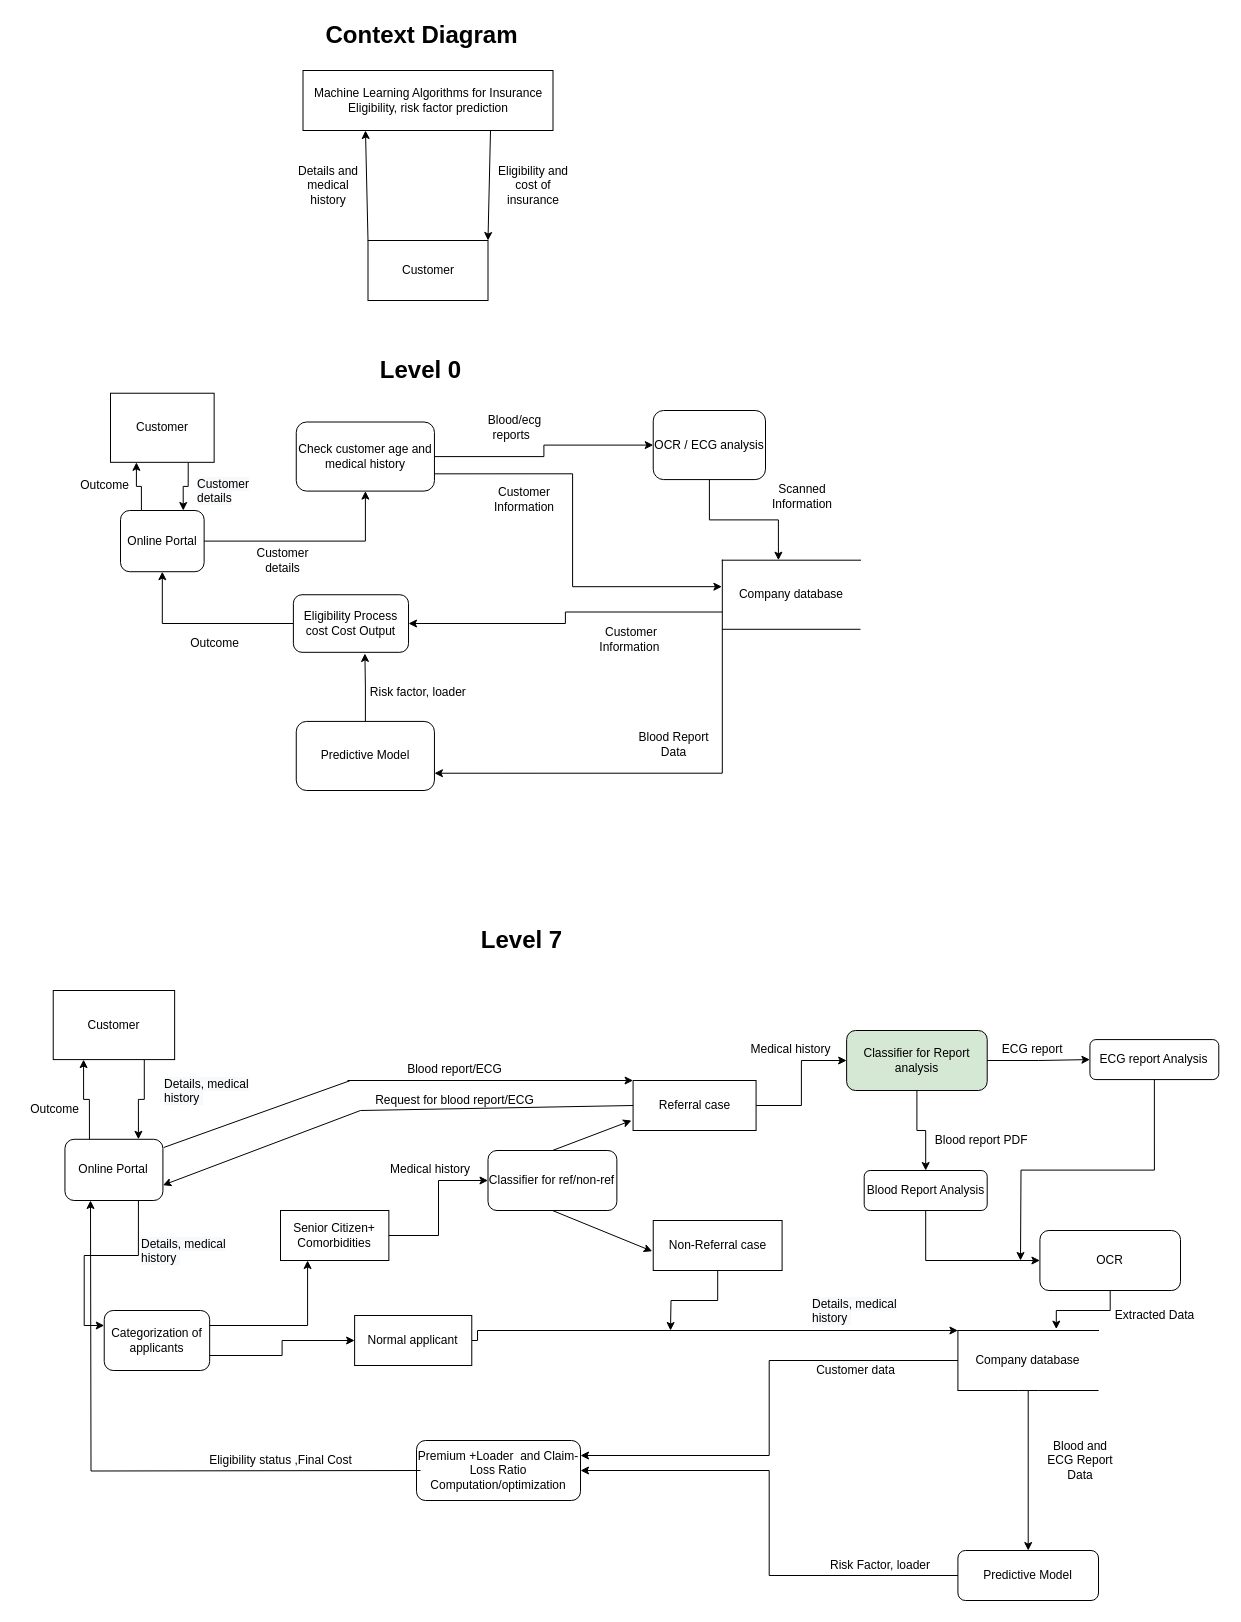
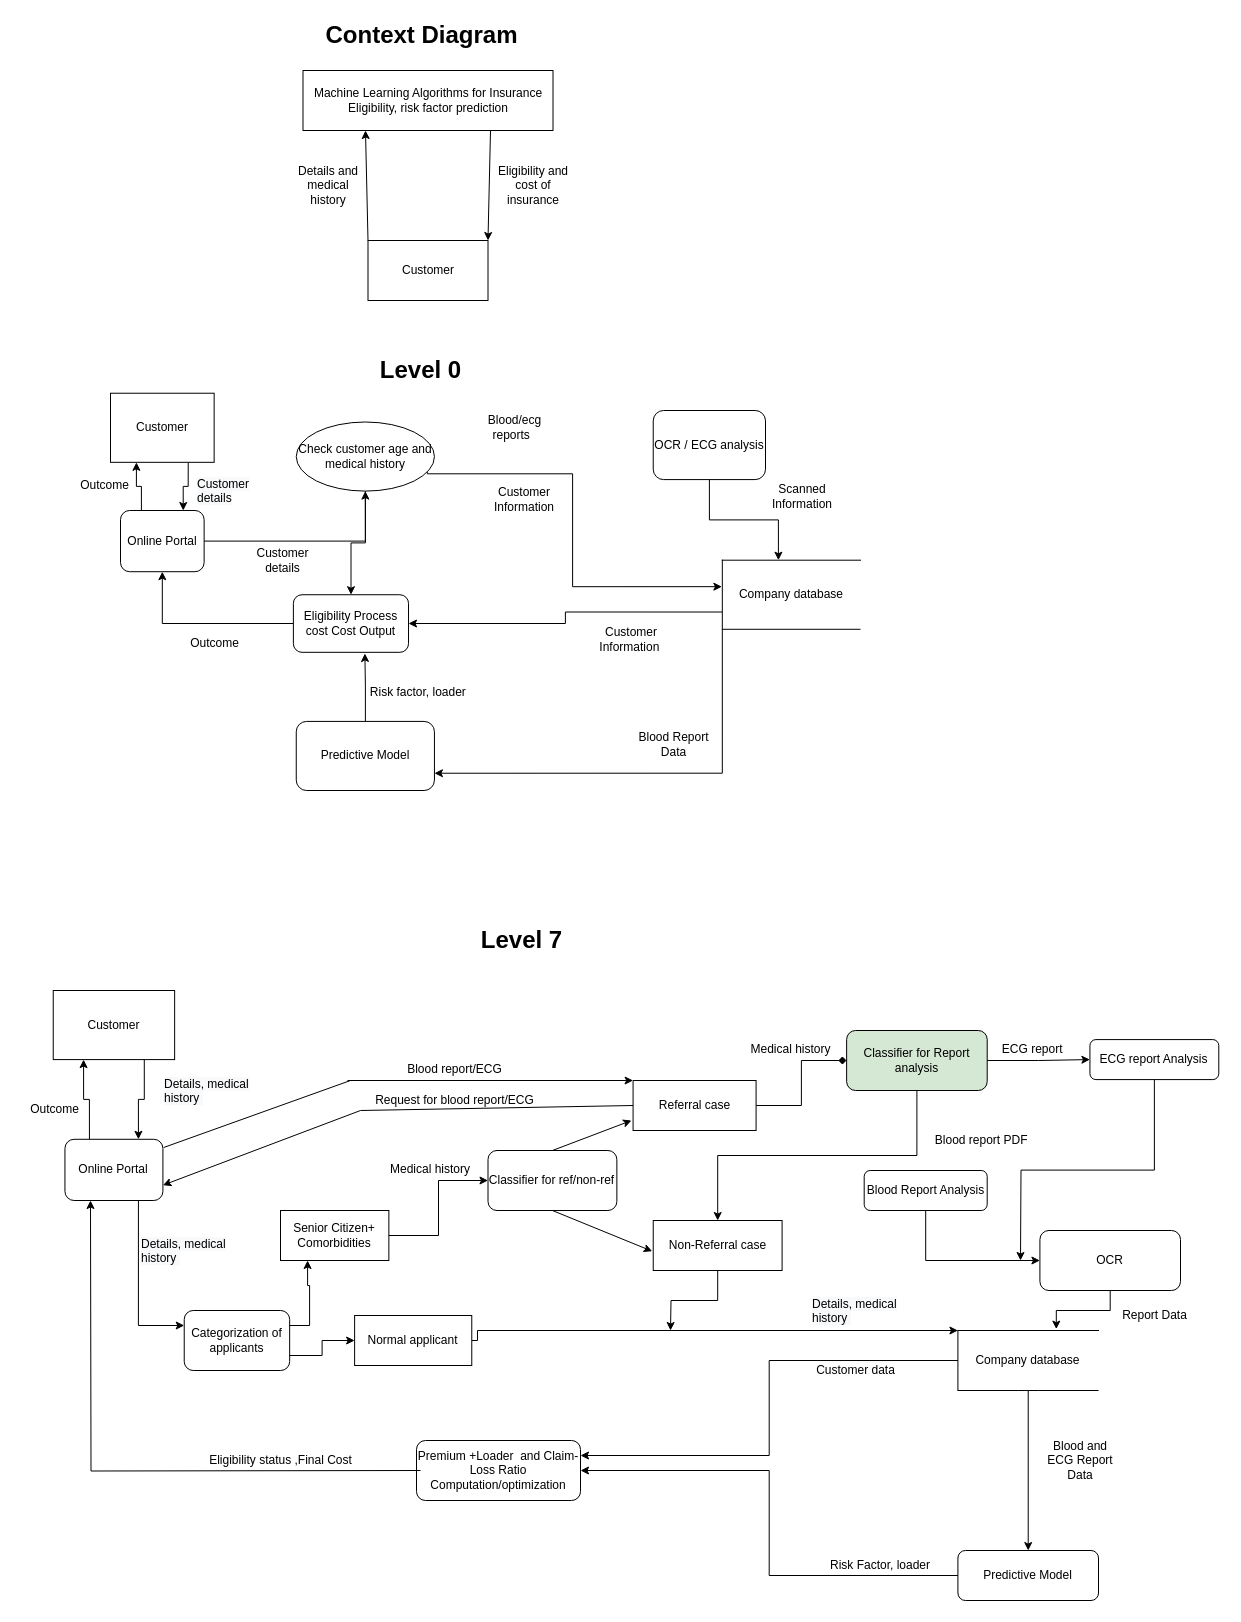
(544, 455) -> (351, 558)
(365, 457) -> (365, 457)
(838, 1061) -> (838, 1061)
(926, 1142) -> (803, 1156)
(1155, 1316) -> (1155, 1316)
(157, 1340) -> (237, 1340)
